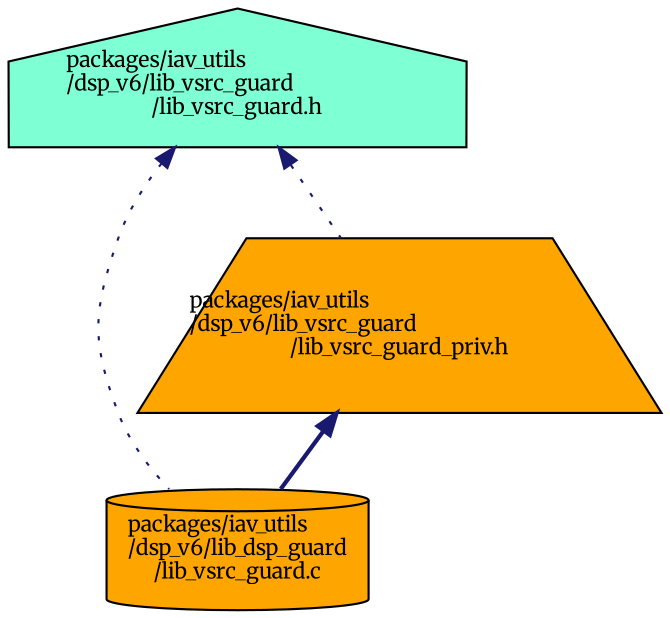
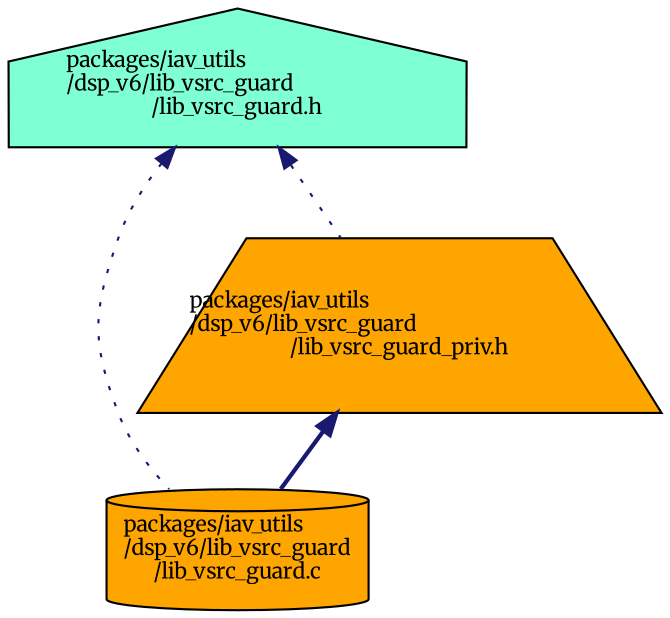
(238, 550) -> (238, 550)
